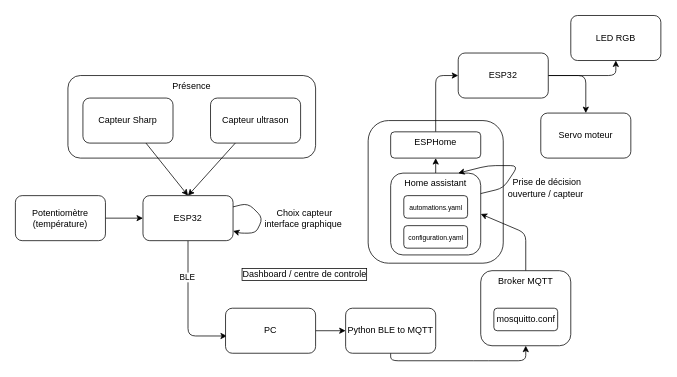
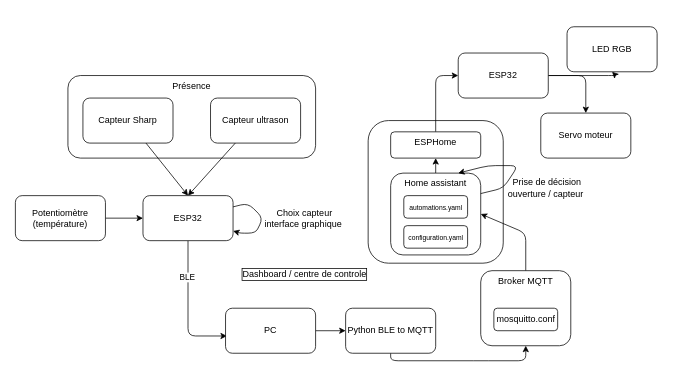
(615, 38) -> (612, 49)
